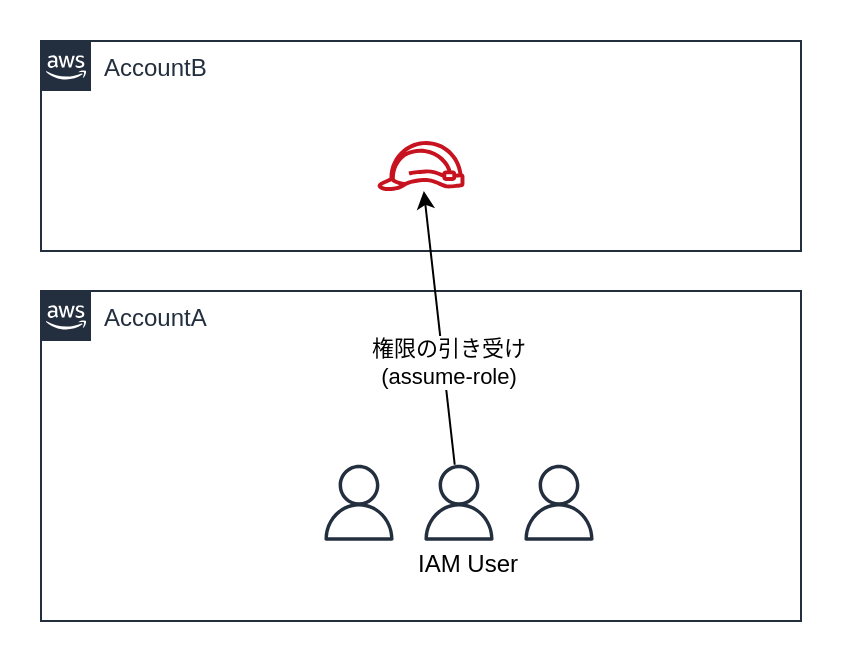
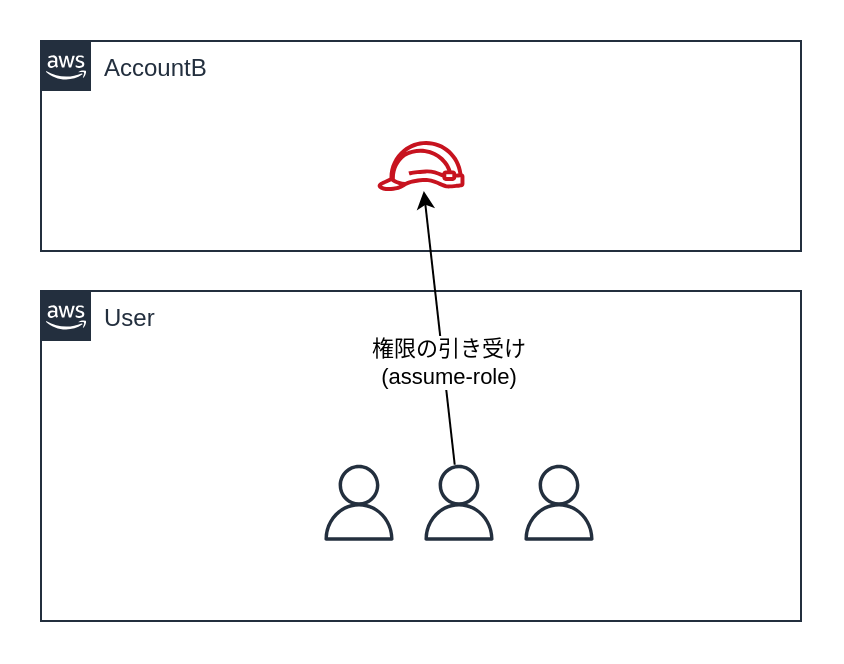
(159, 319) -> (132, 319)
(469, 565) -> none
